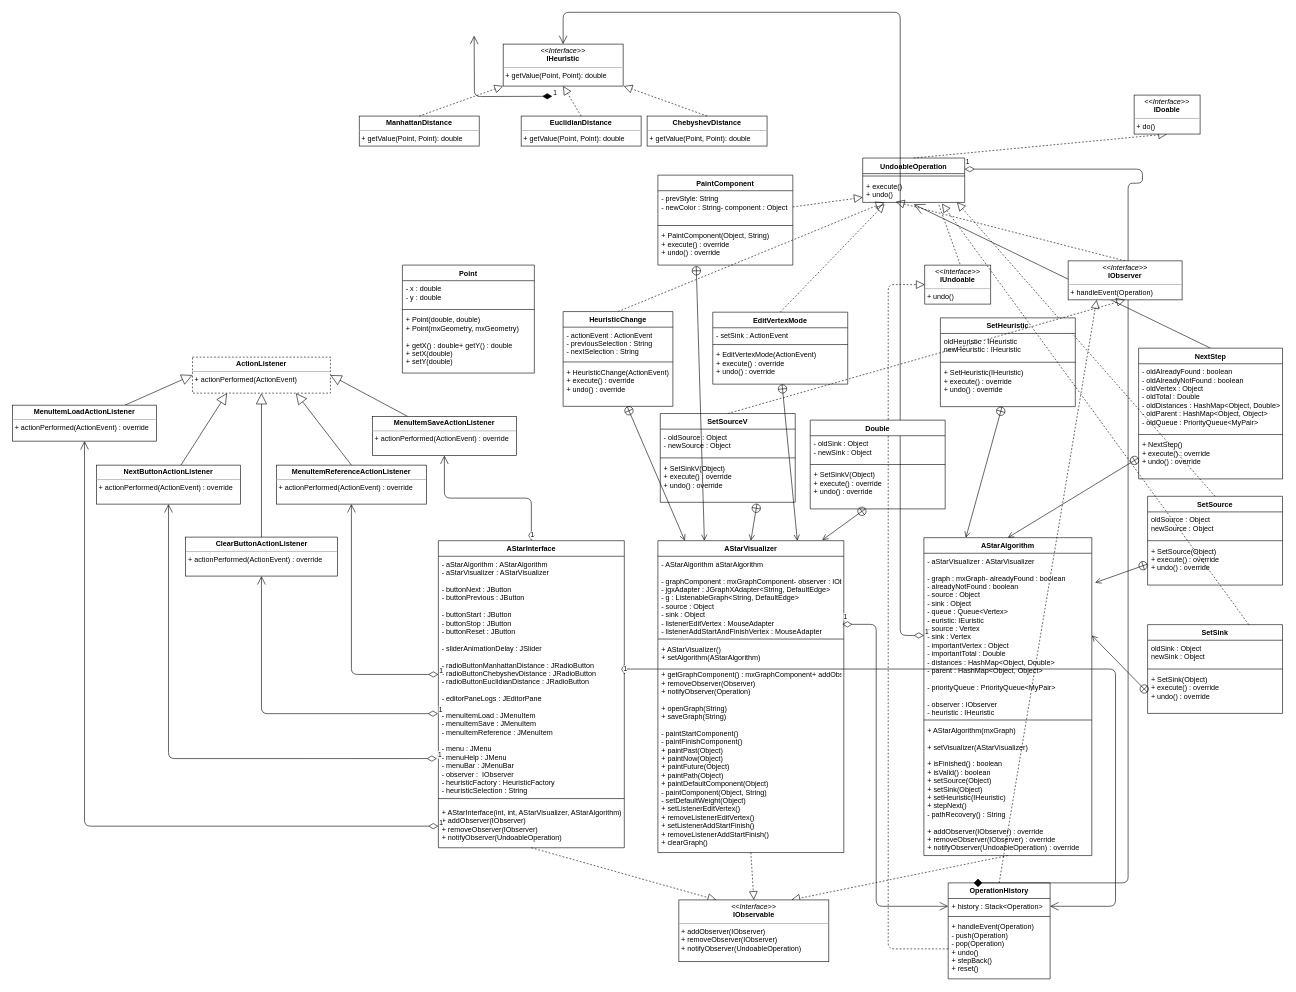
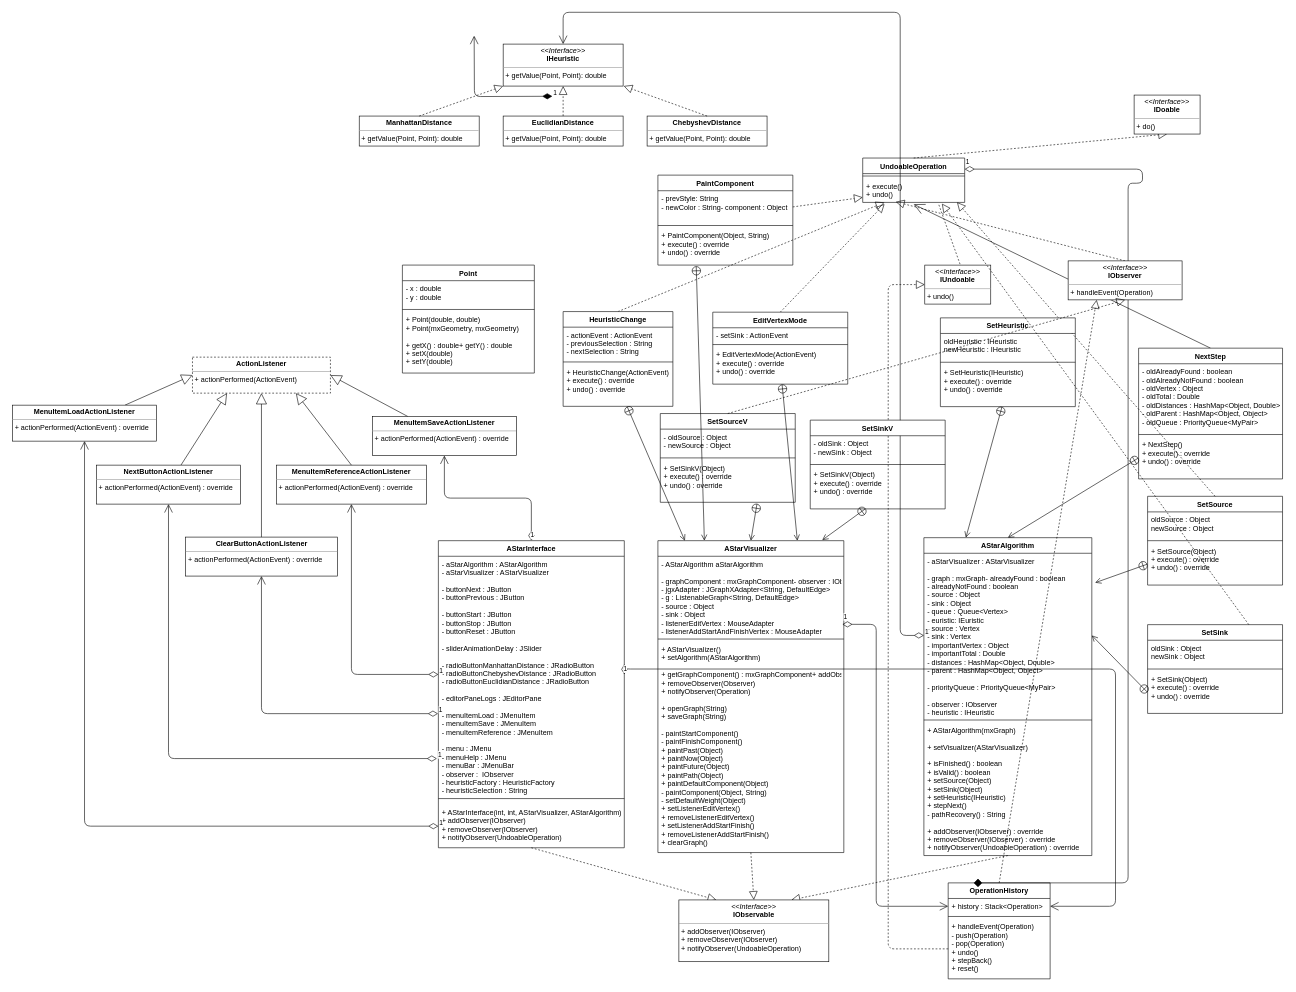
(581, 131) -> (563, 131)
(878, 428) -> (878, 428)
